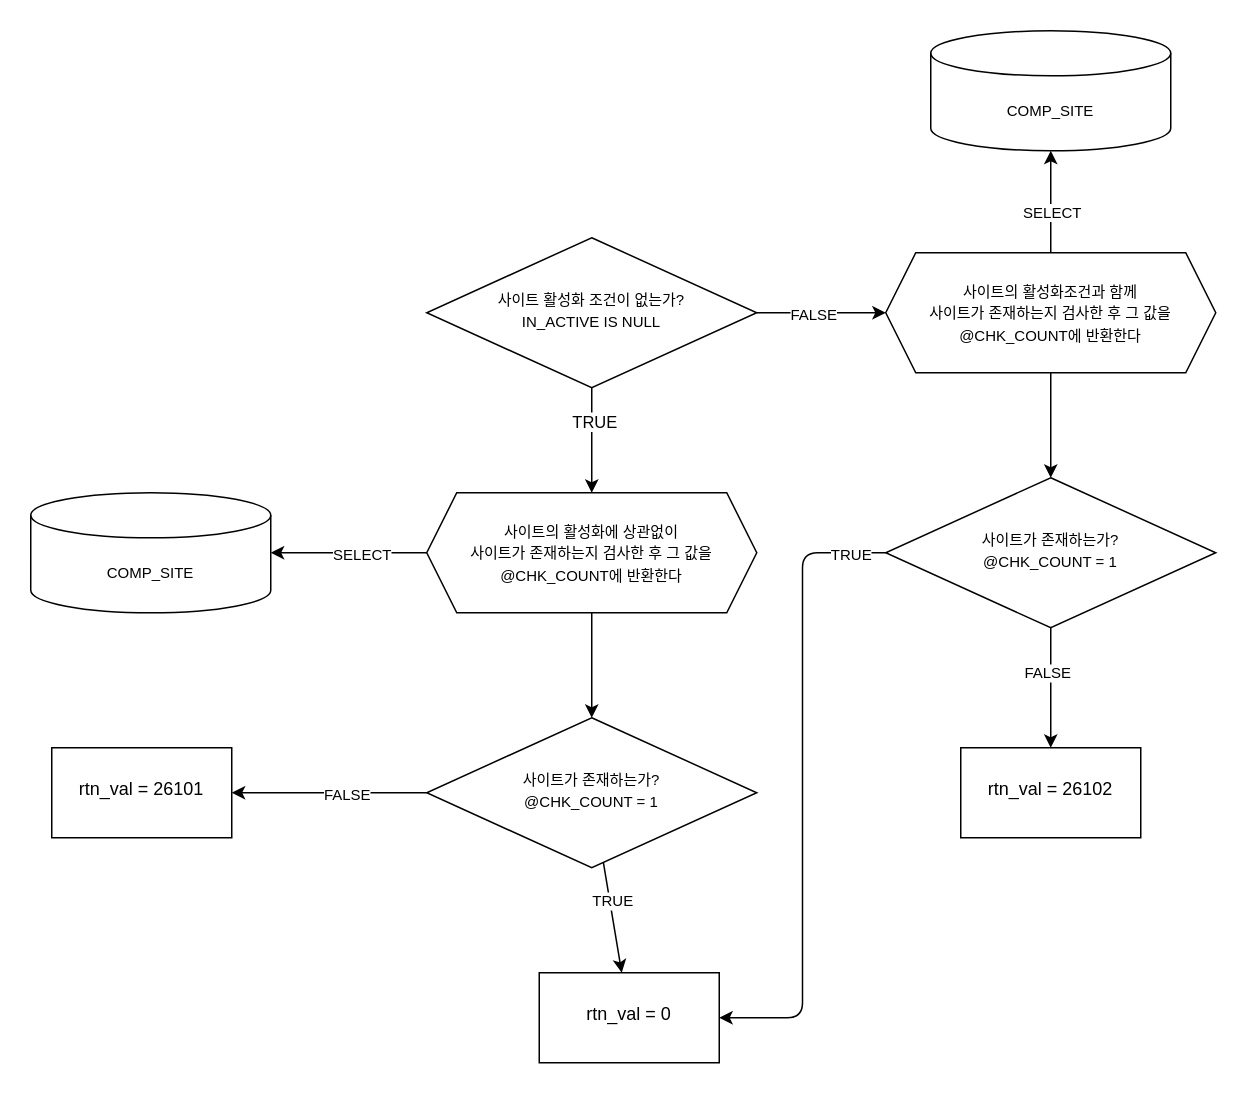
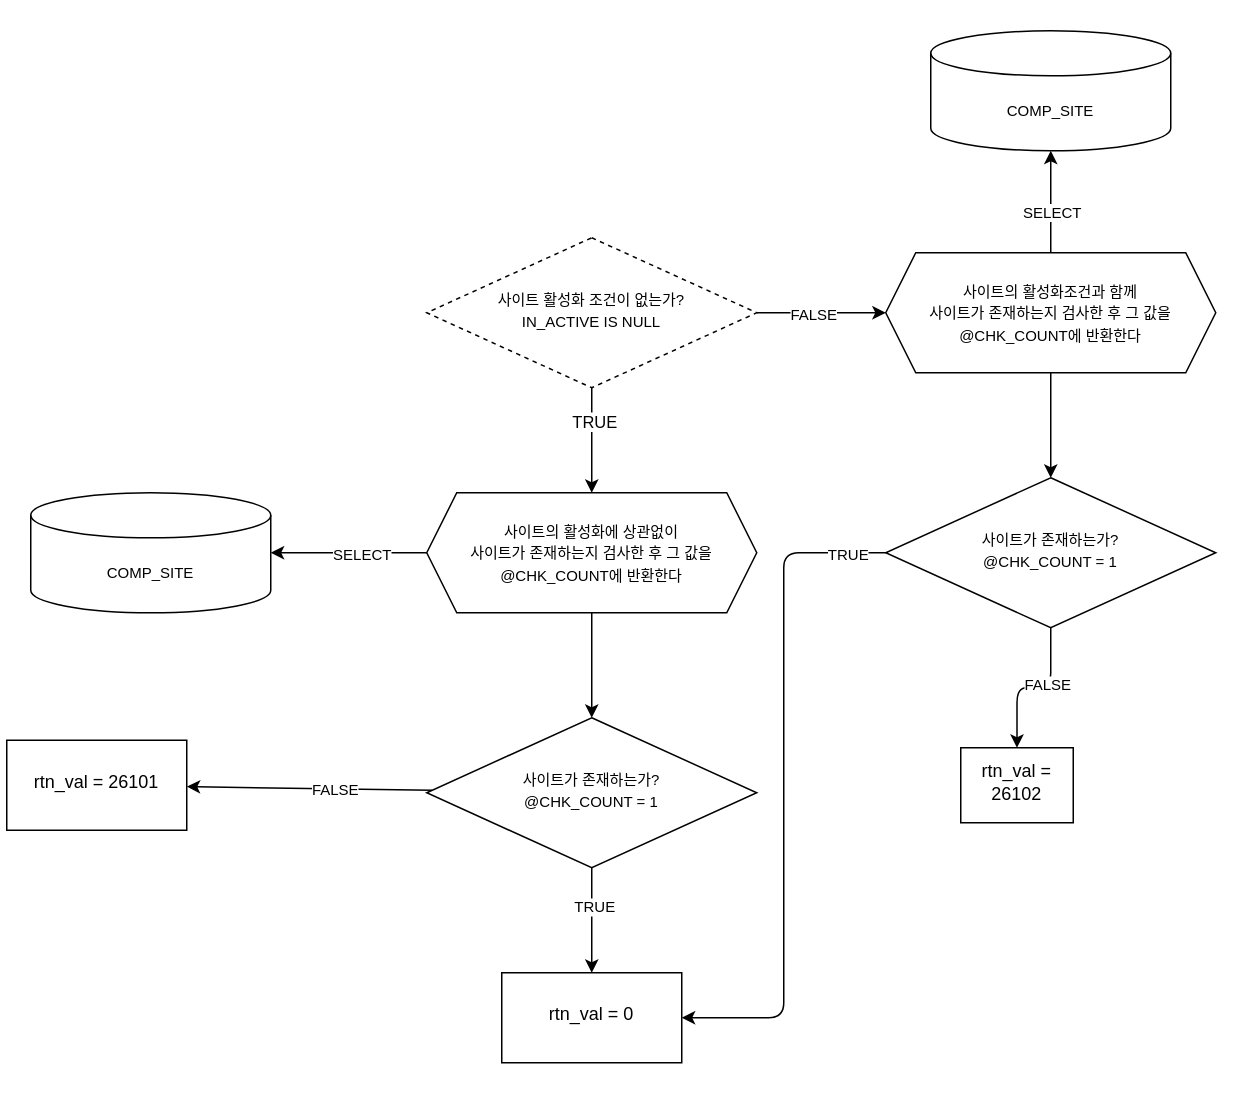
(592, 313) -> (592, 313)
(142, 793) -> (97, 785)
(1051, 793) -> (1017, 785)
(629, 1018) -> (592, 1018)
